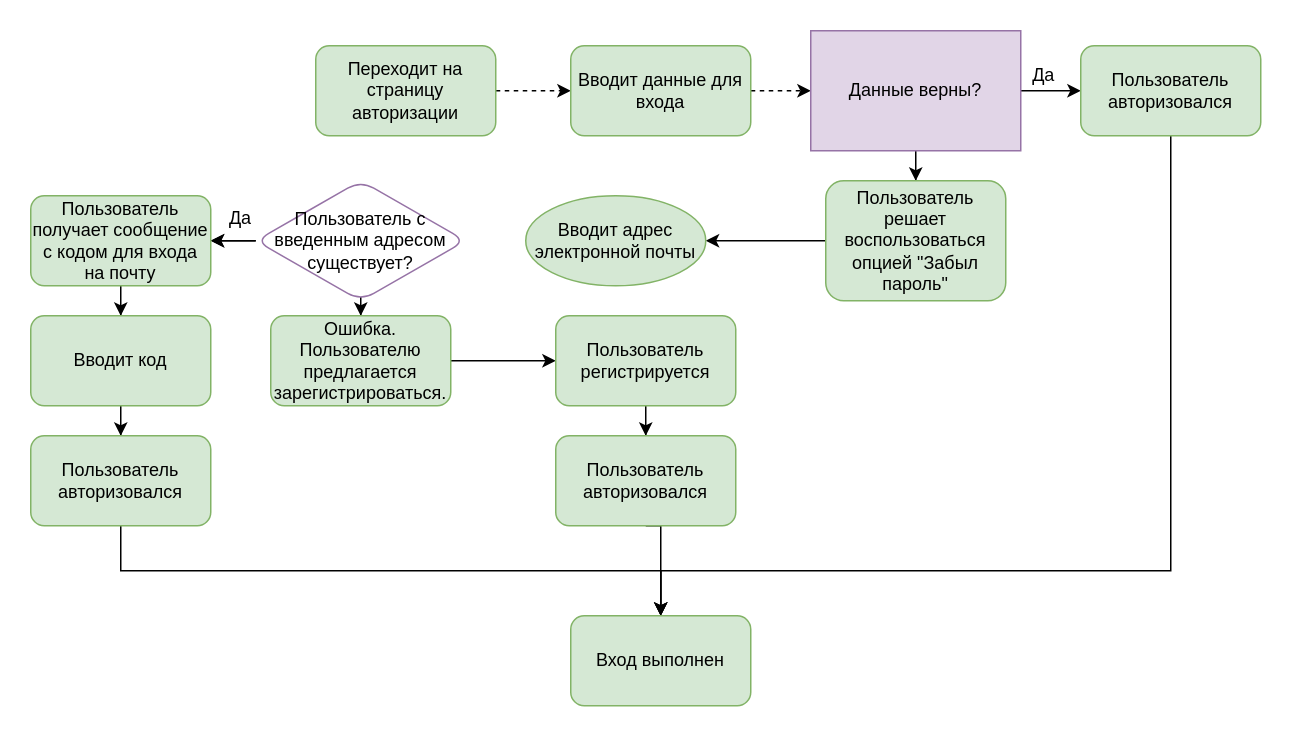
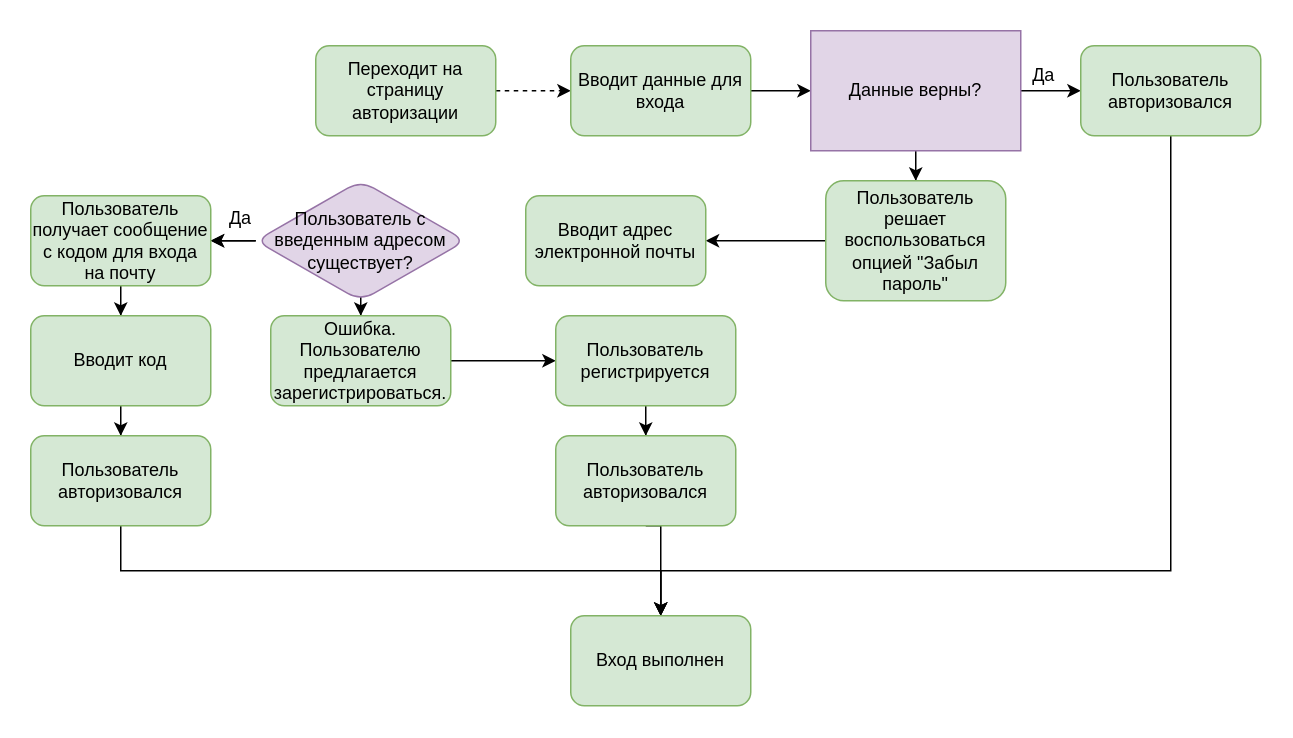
(775, 91) -> (775, 91)
(361, 241) -> (361, 241)
(616, 241) -> (616, 241)
